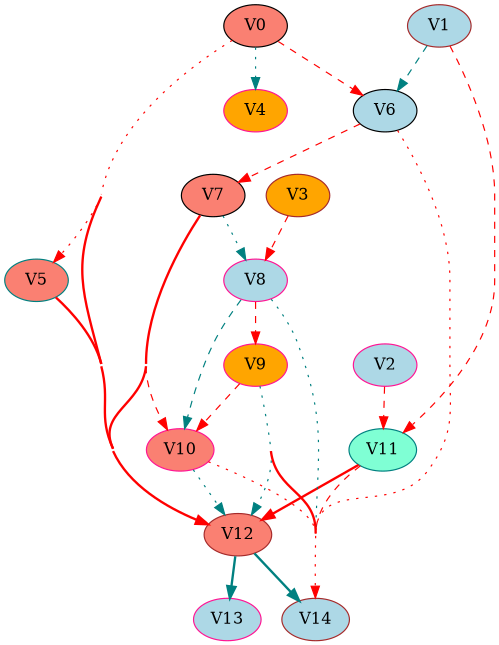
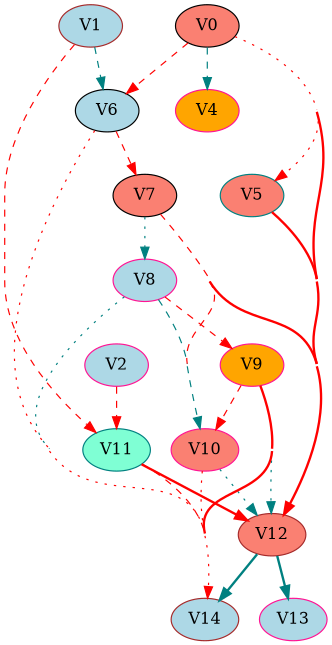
(256, 63) -> (207, 63)
(298, 196) -> none
